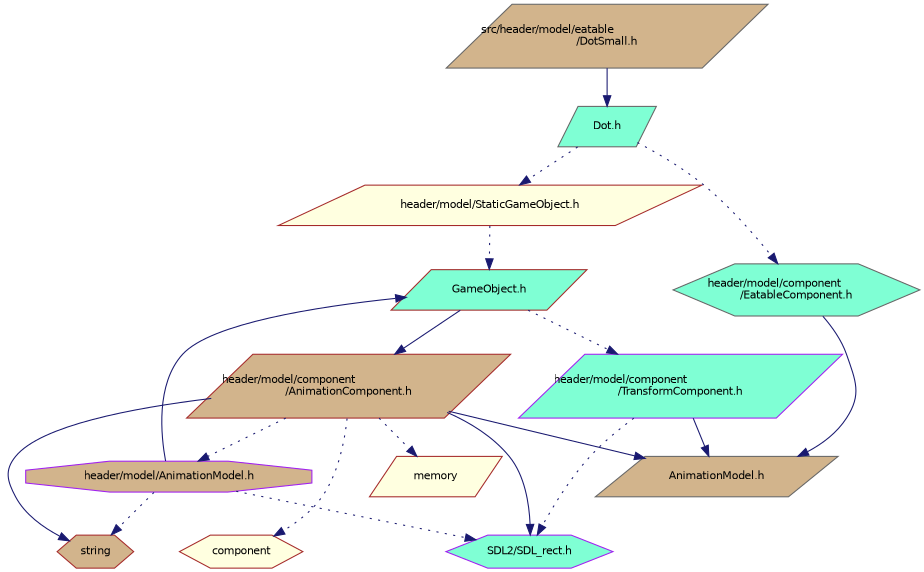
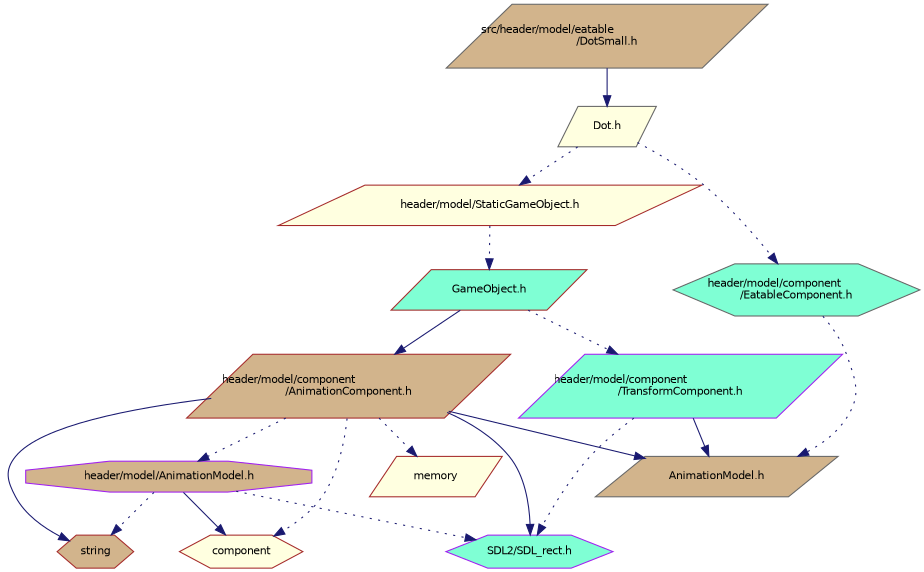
(607, 127) -> (607, 127)
(231, 329) -> (201, 510)
(856, 390) -> (856, 390)
